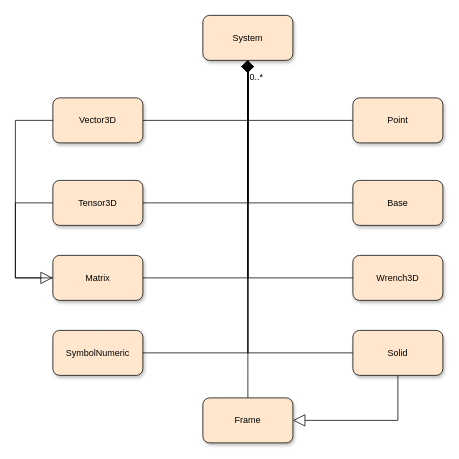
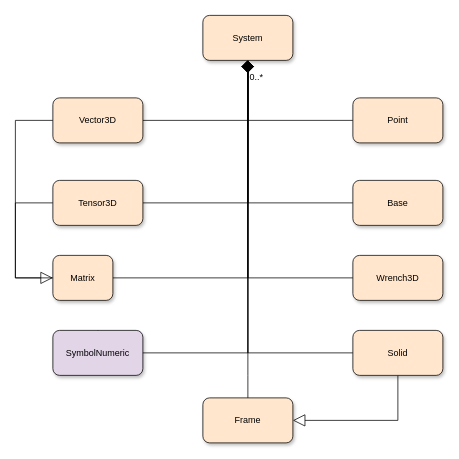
(98, 278) -> (83, 278)
(98, 353) -> (98, 353)
